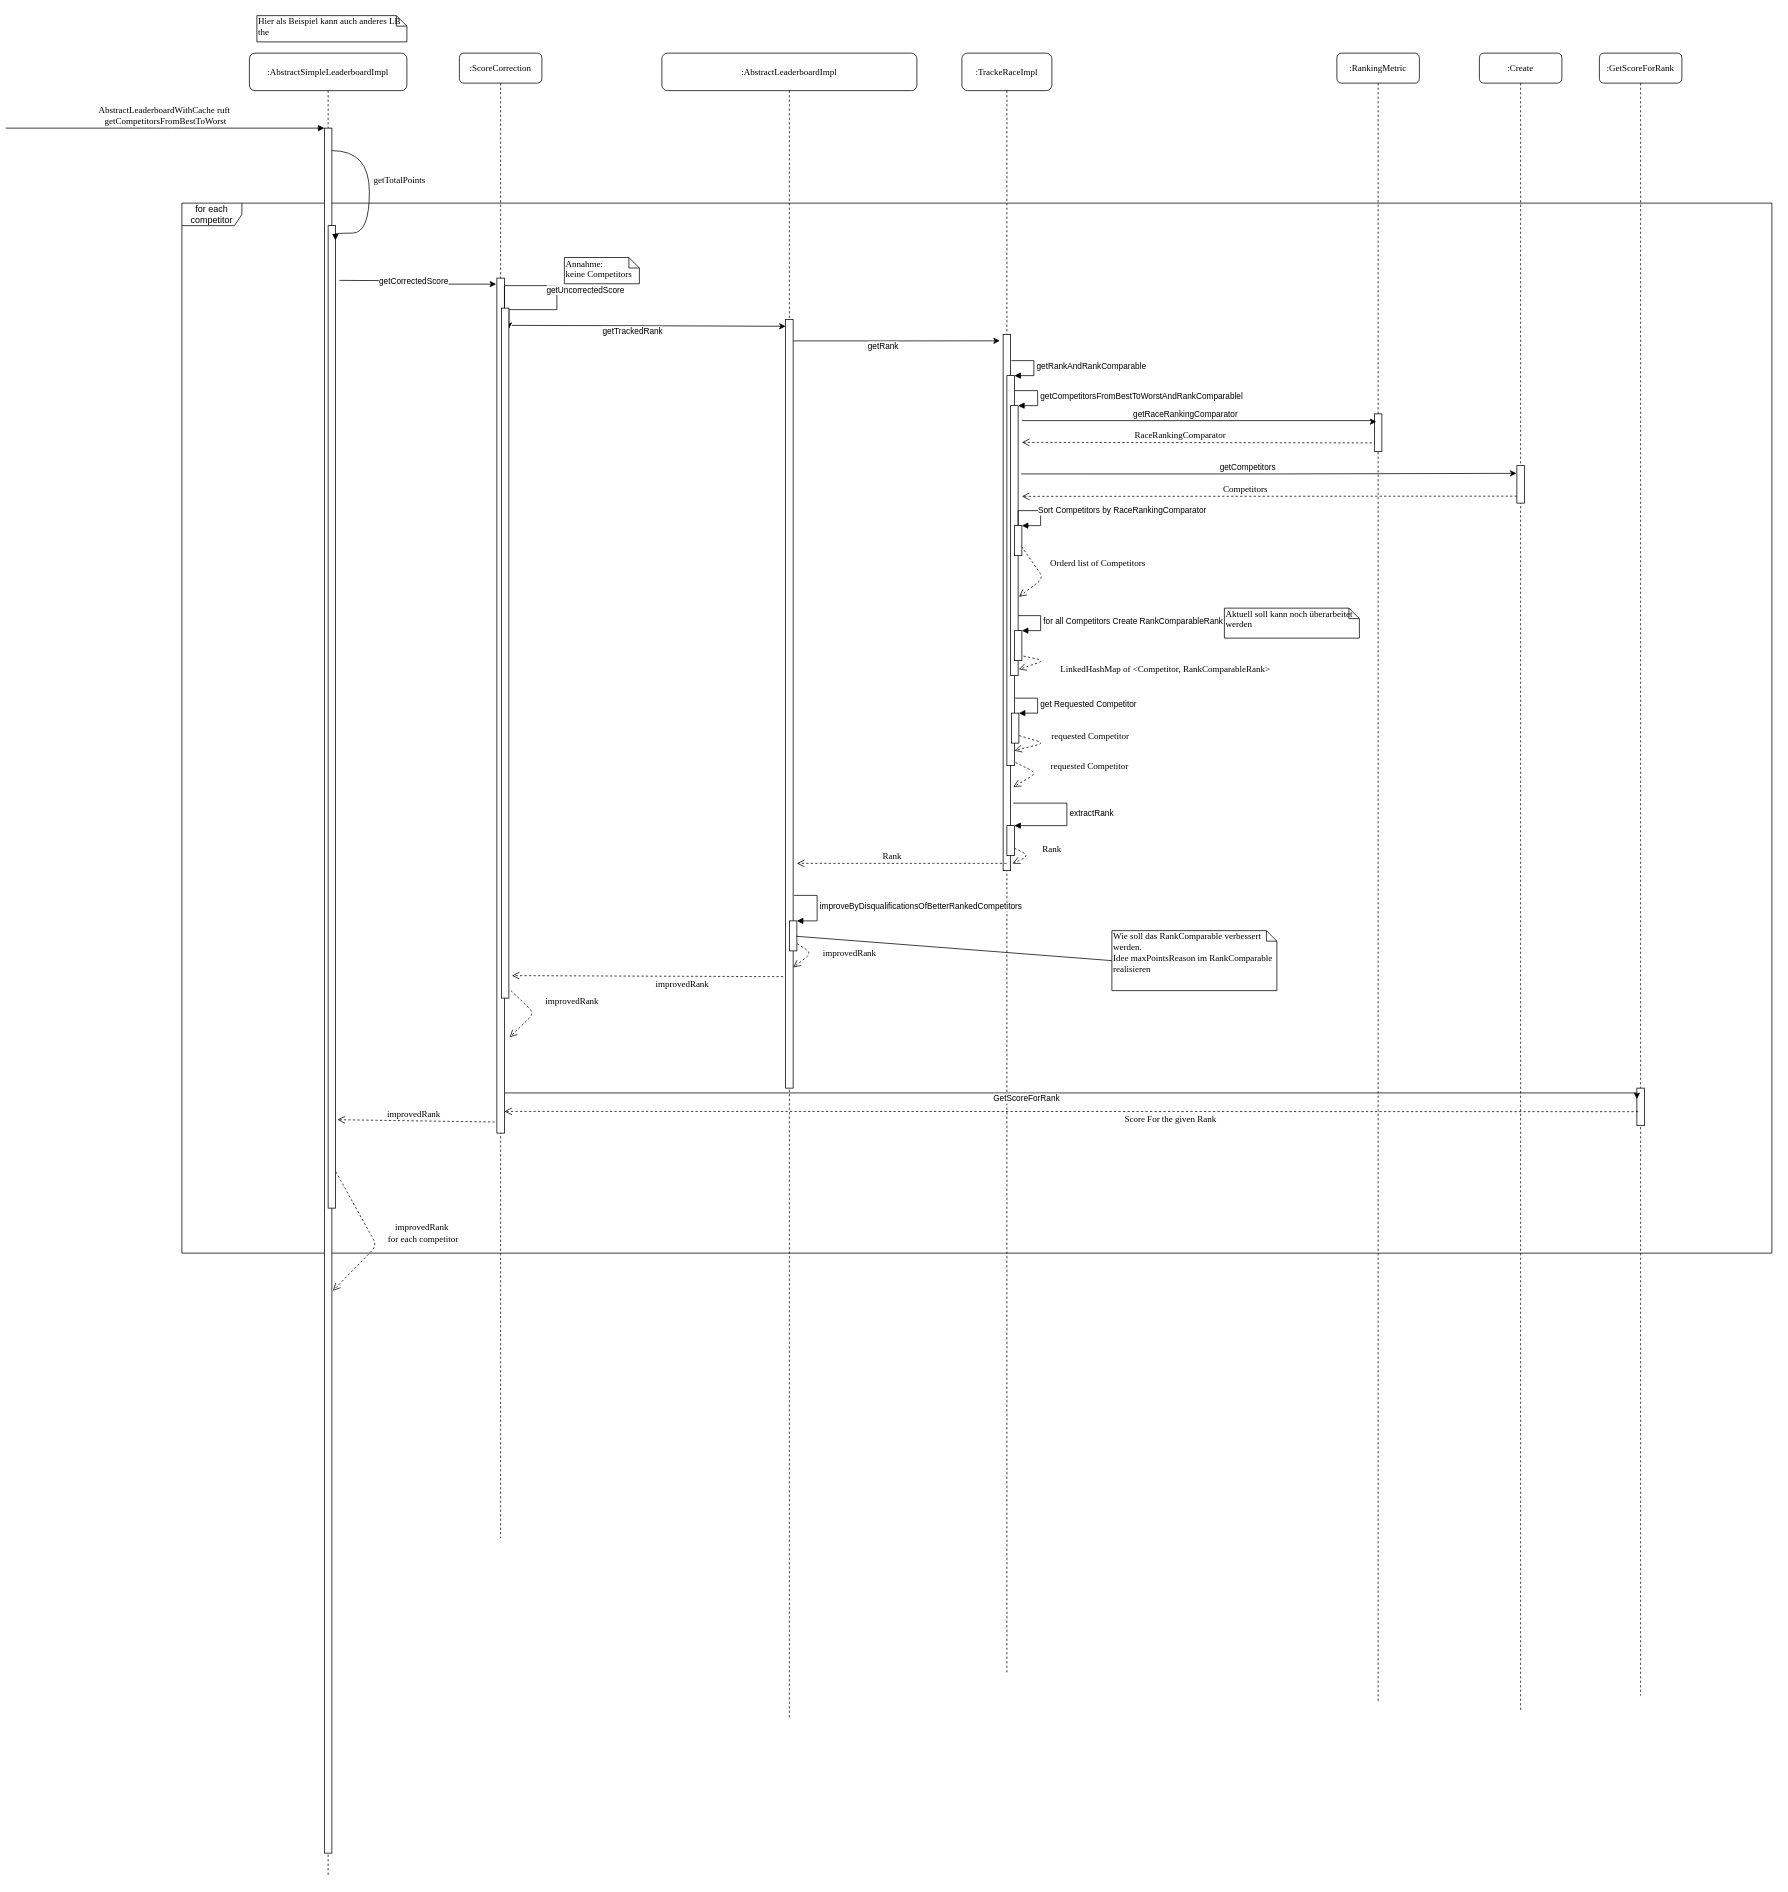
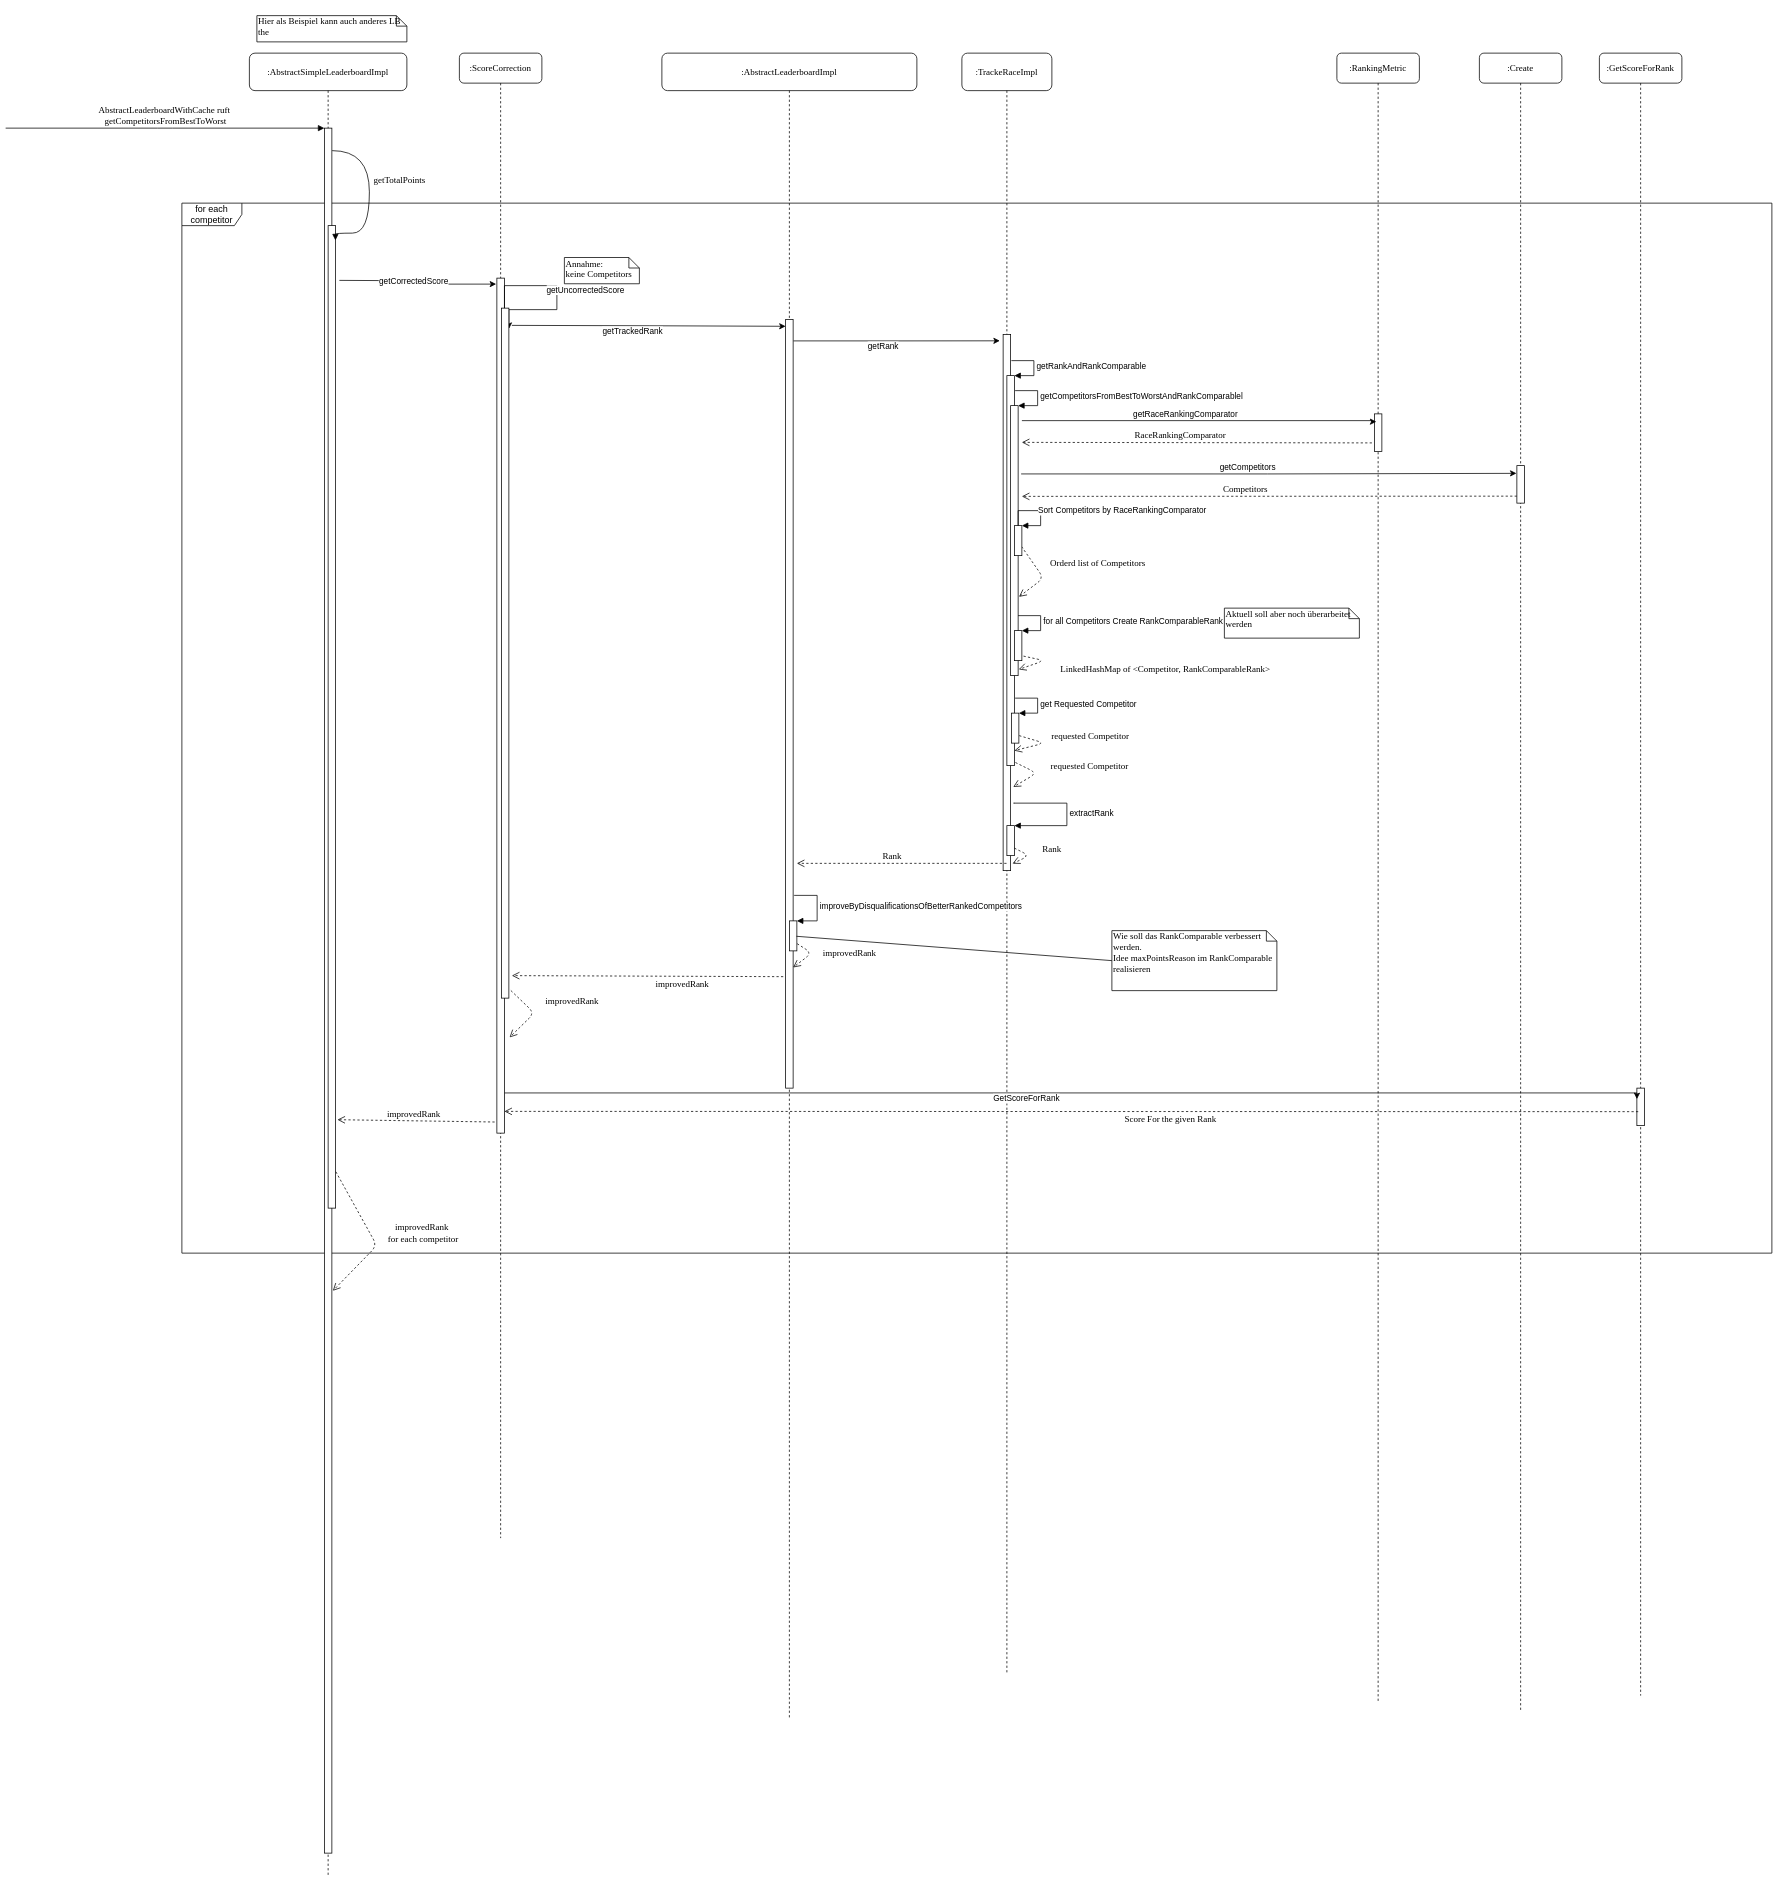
(1293, 619) -> (1293, 619)
